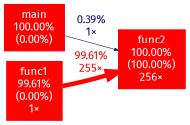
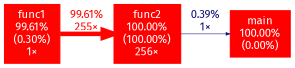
(90, 42) -> (203, 34)
(34, 91) -> (32, 34)
